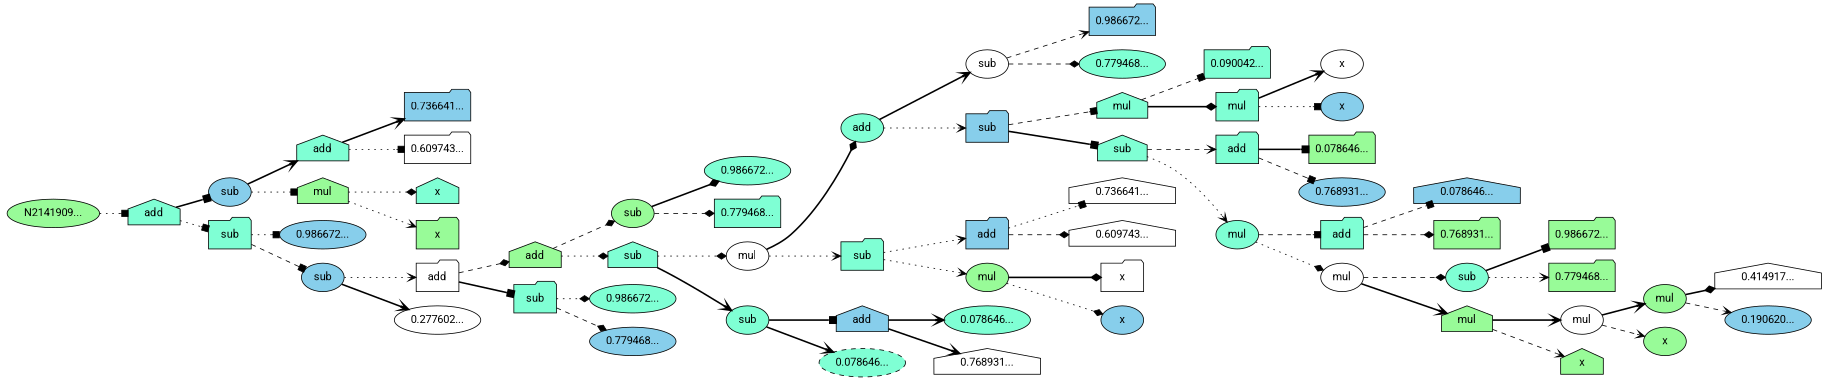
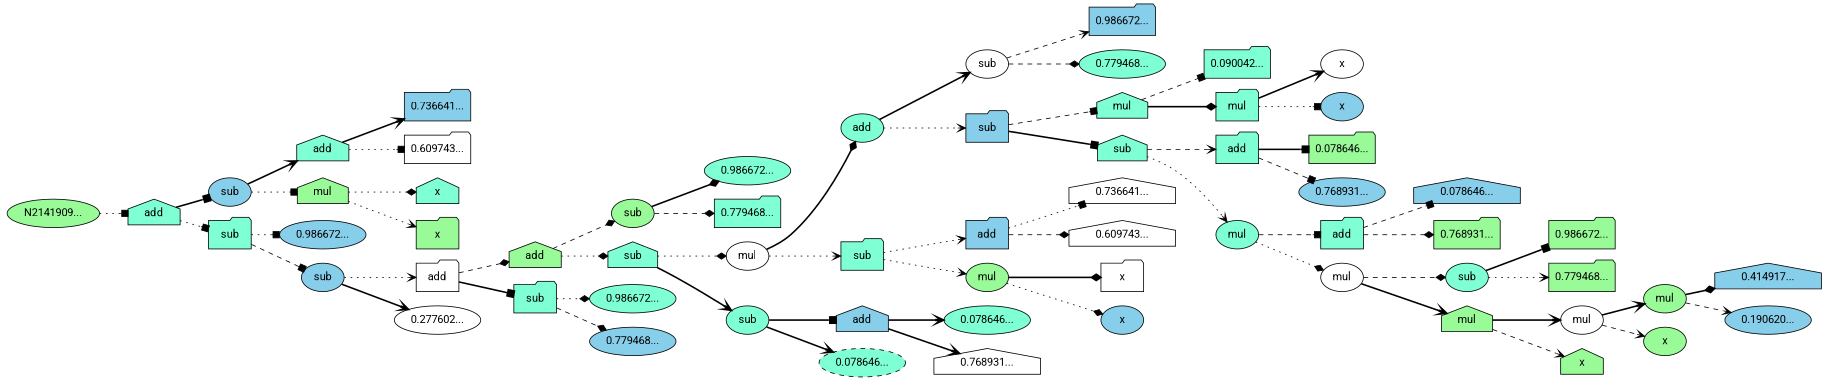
(1768, 277) -> (1768, 277)
